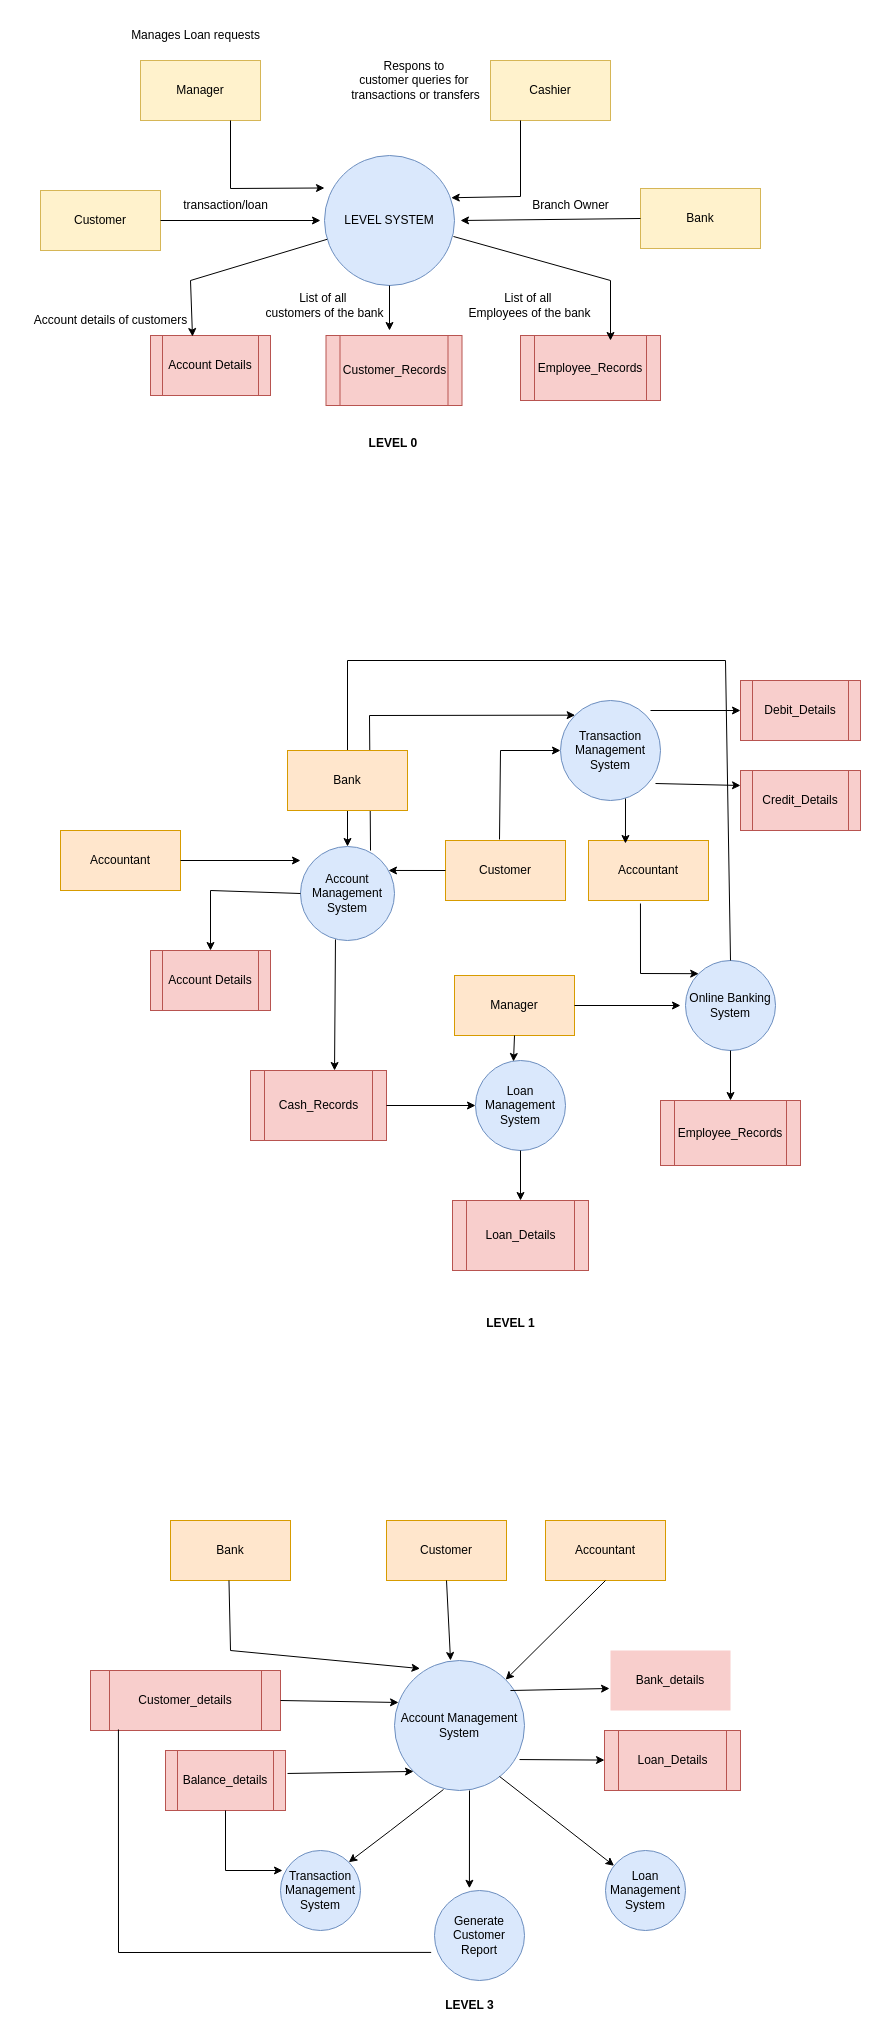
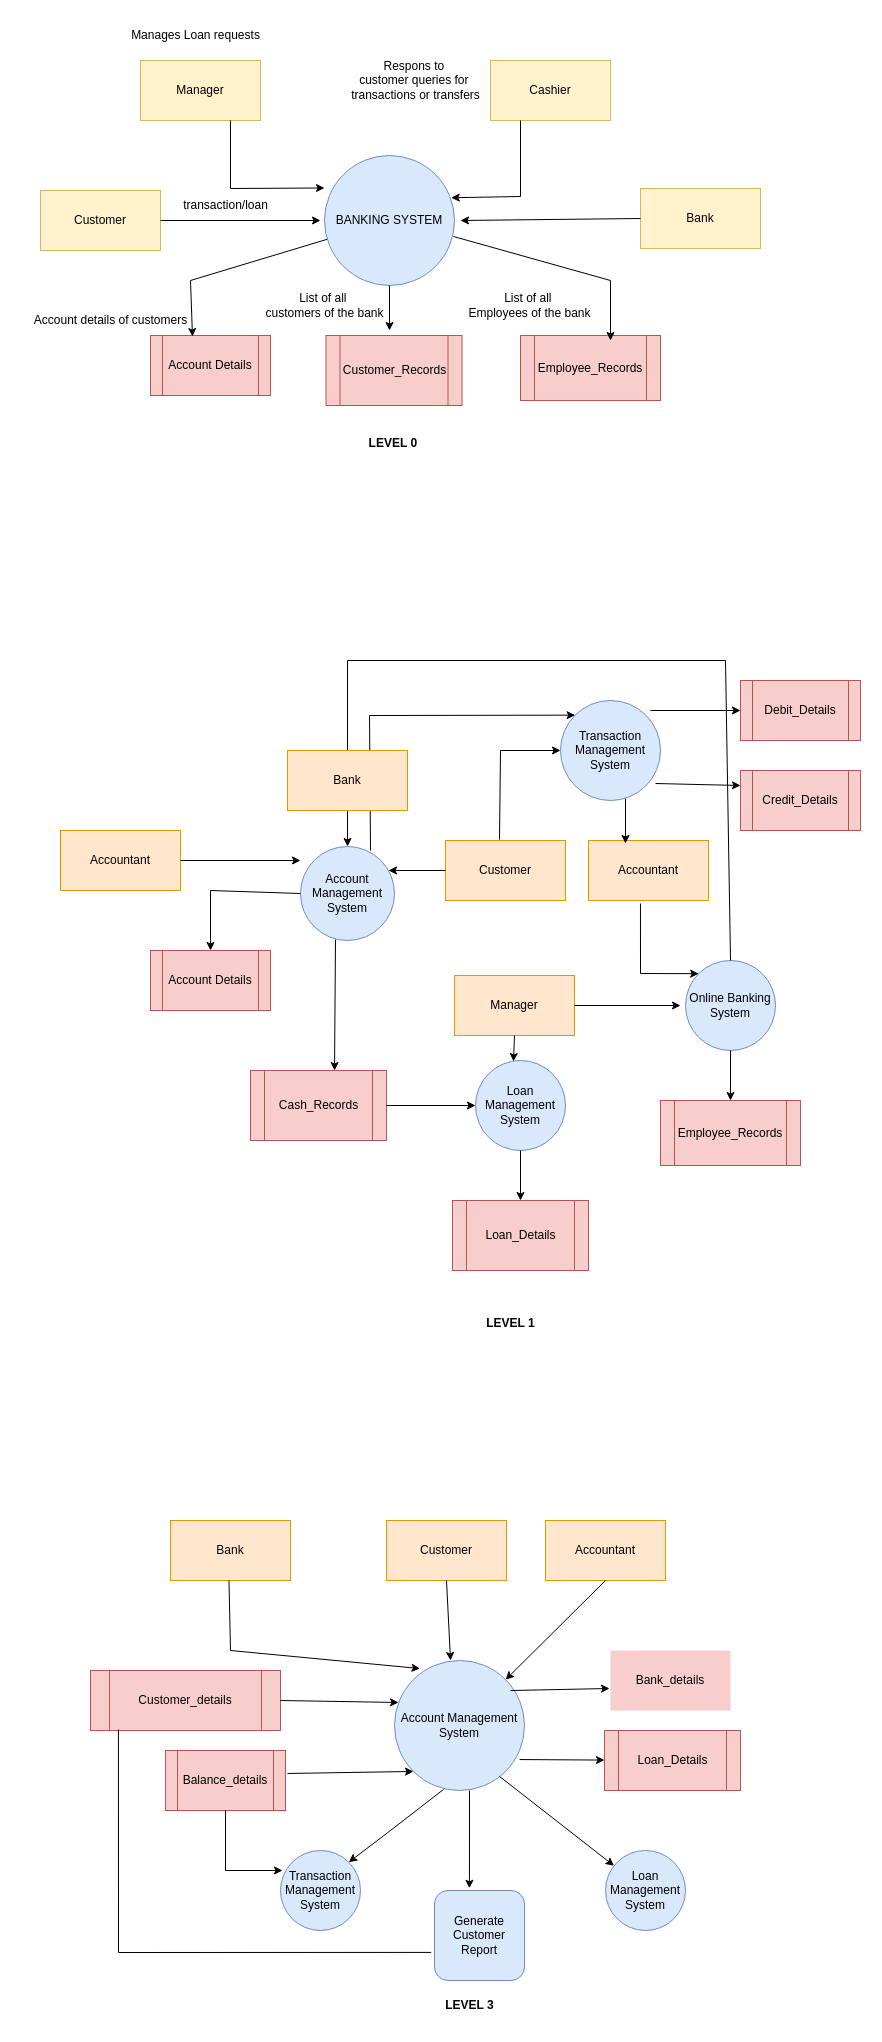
(571, 206) -> none
(390, 221) -> (390, 221)
(480, 1936) -> (480, 1936)
